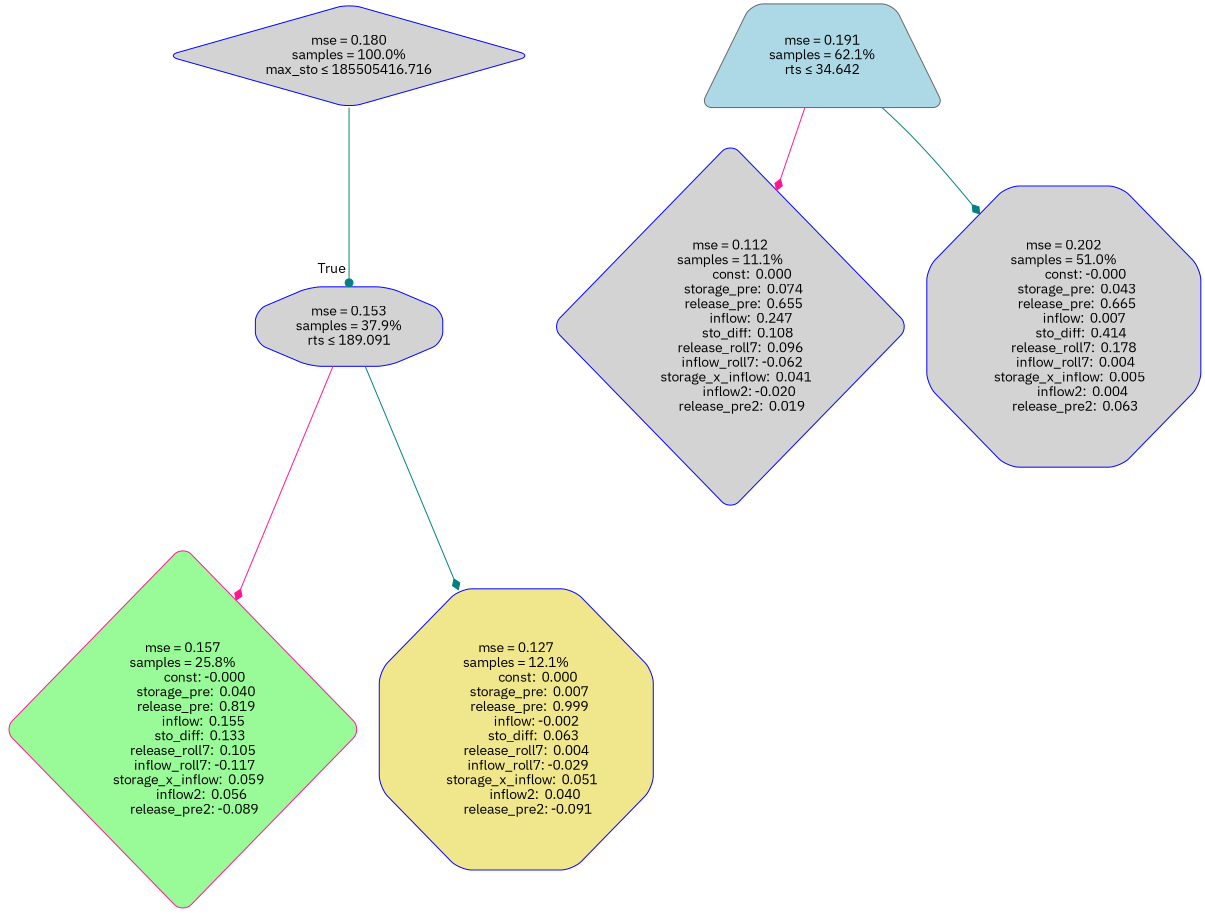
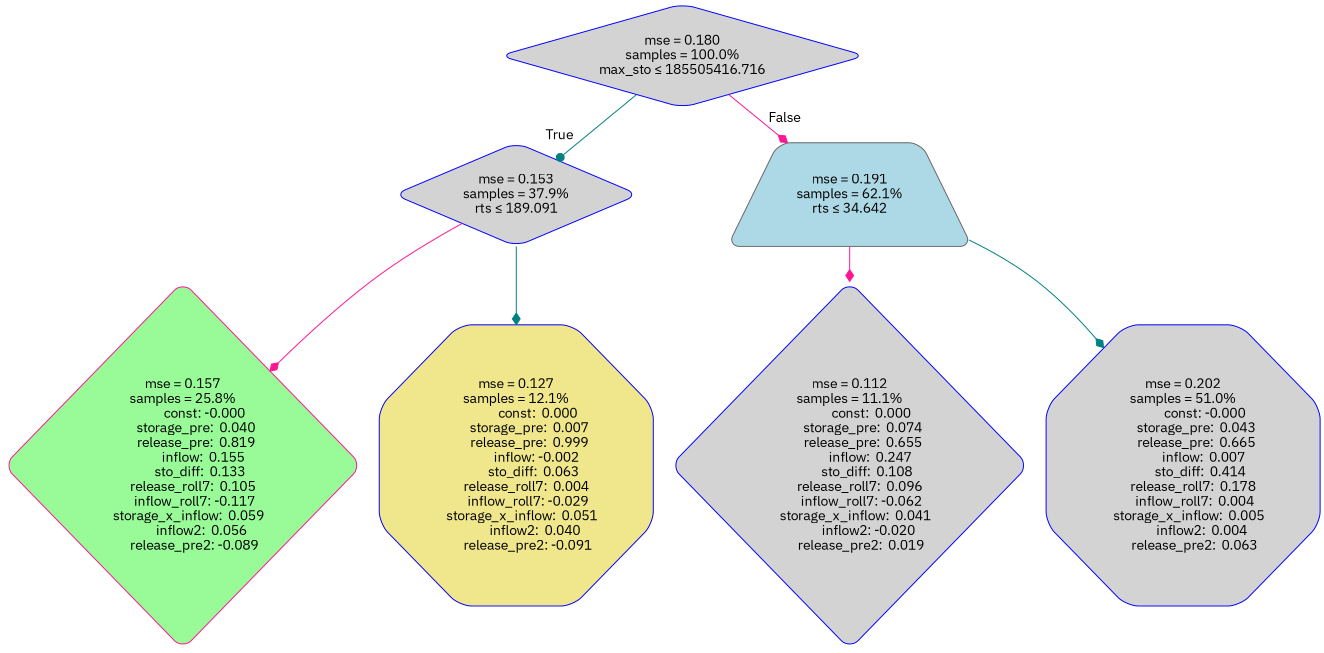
none -> (754, 115)
(349, 327) -> (516, 195)
